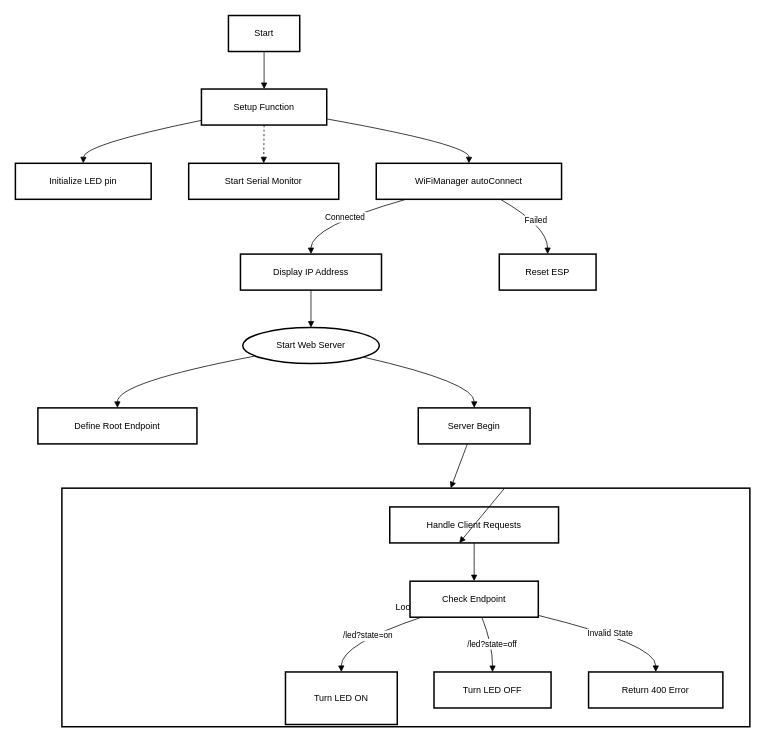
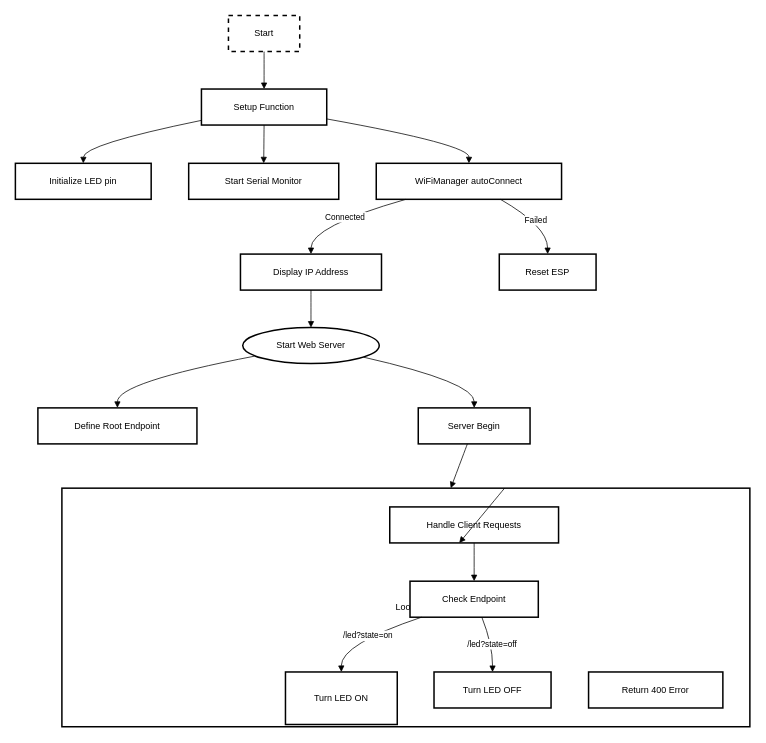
(264, 33) -> (264, 33)
(264, 141) -> (264, 141)
(600, 632) -> none
